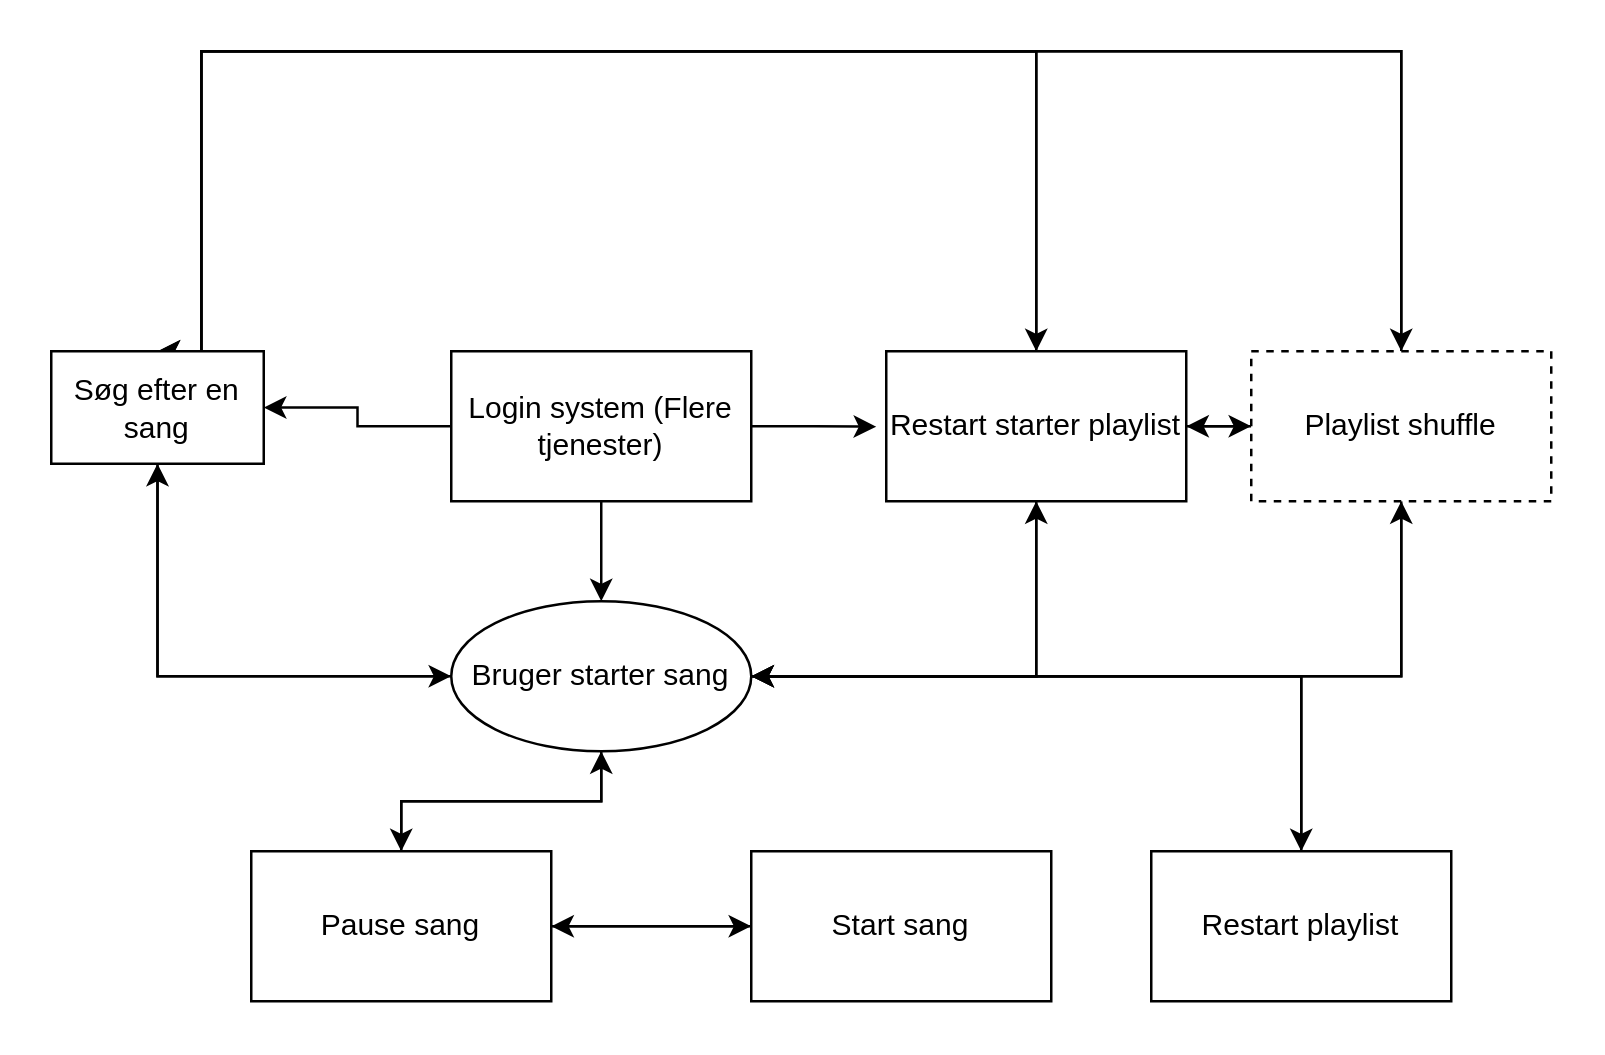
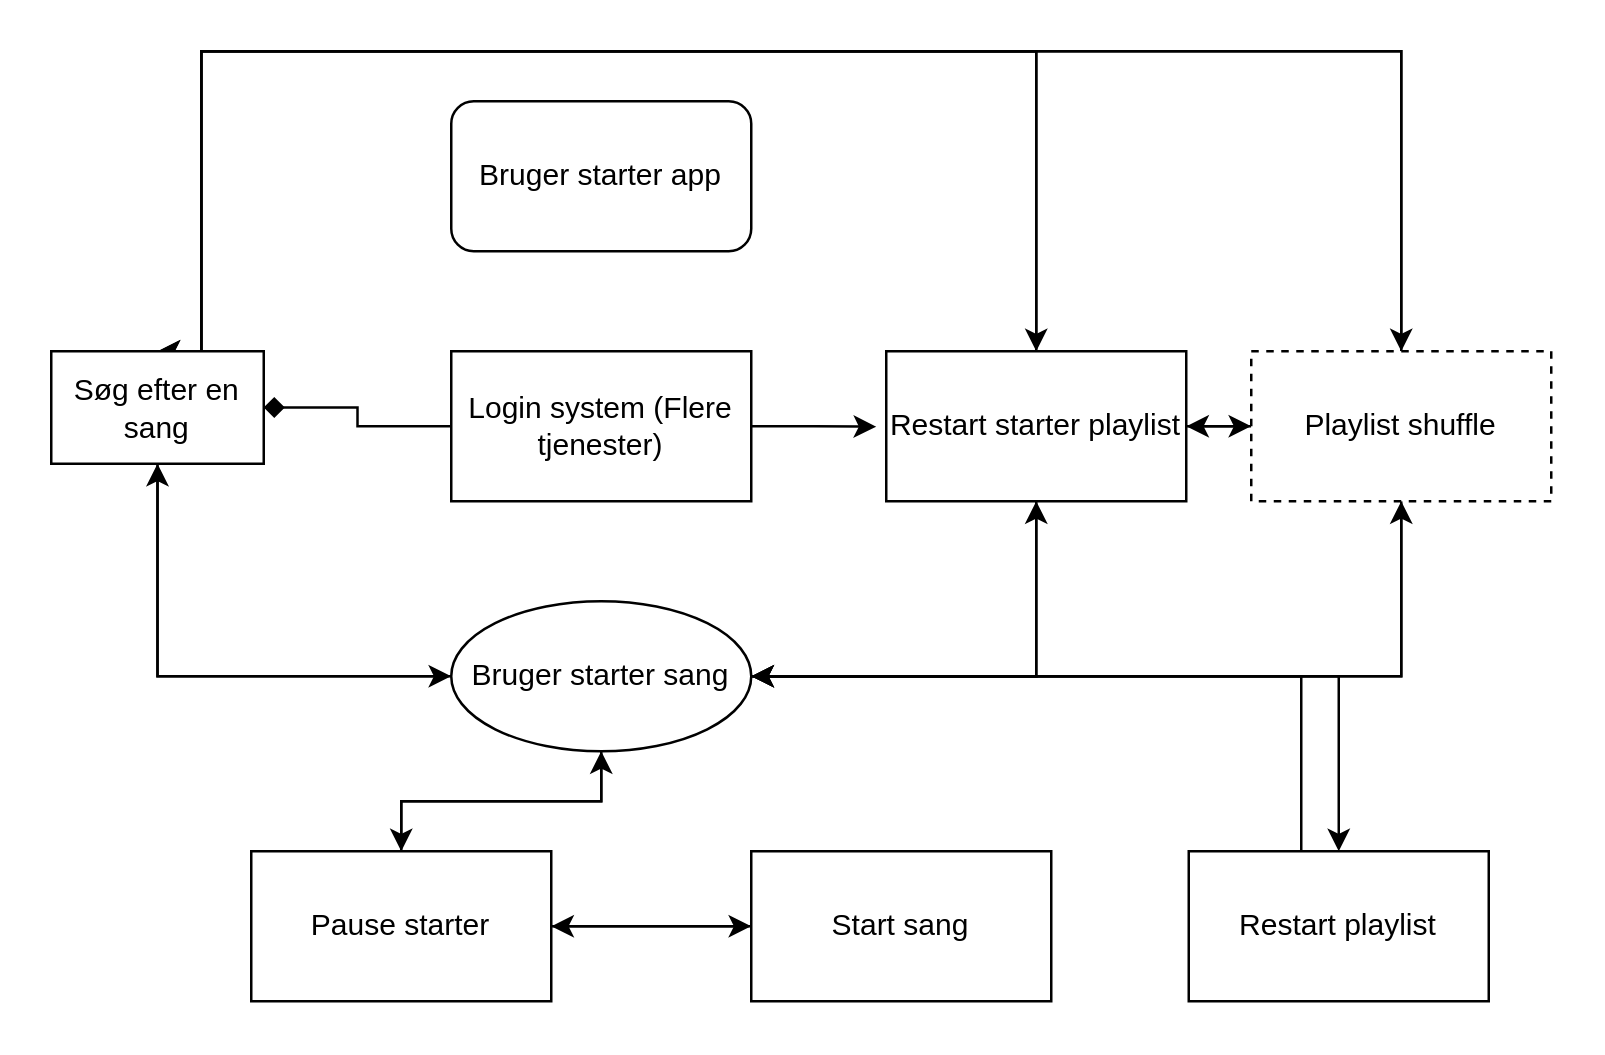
none -> (601, 176)
(282, 408) -> (284, 408)
(601, 543) -> none
(401, 926) -> (401, 926)
(1301, 926) -> (1339, 926)
